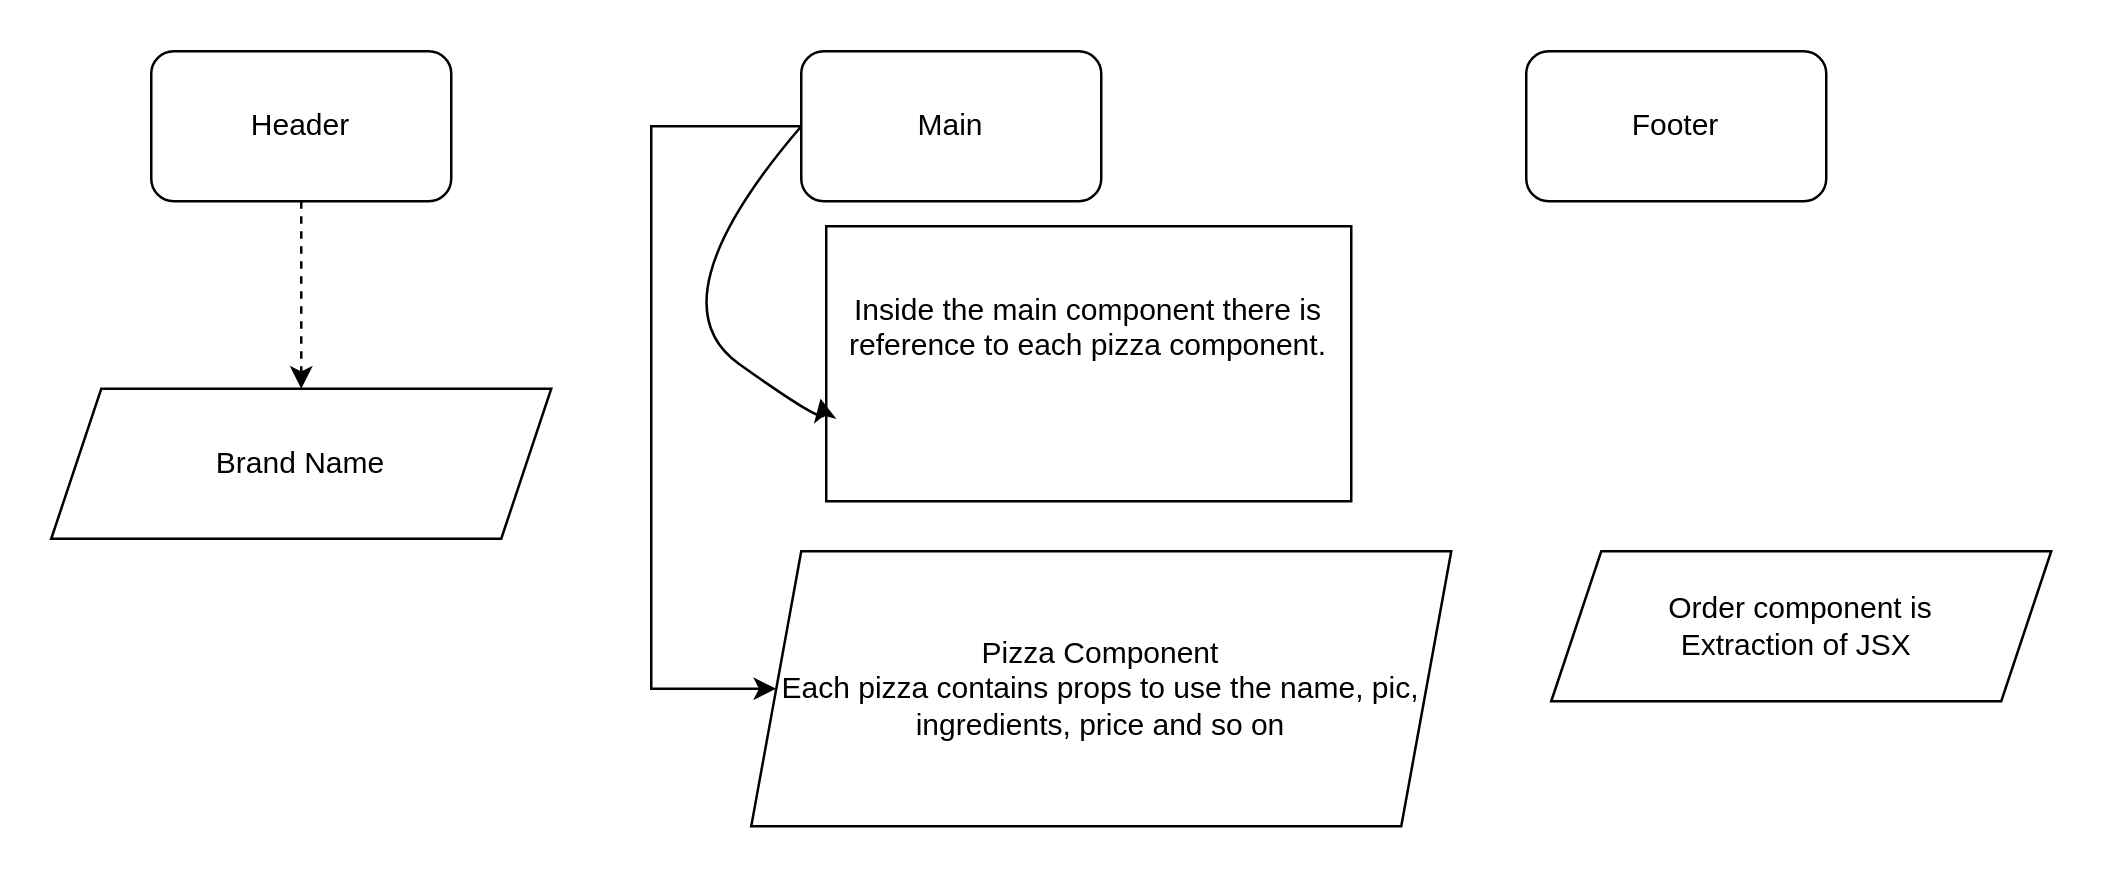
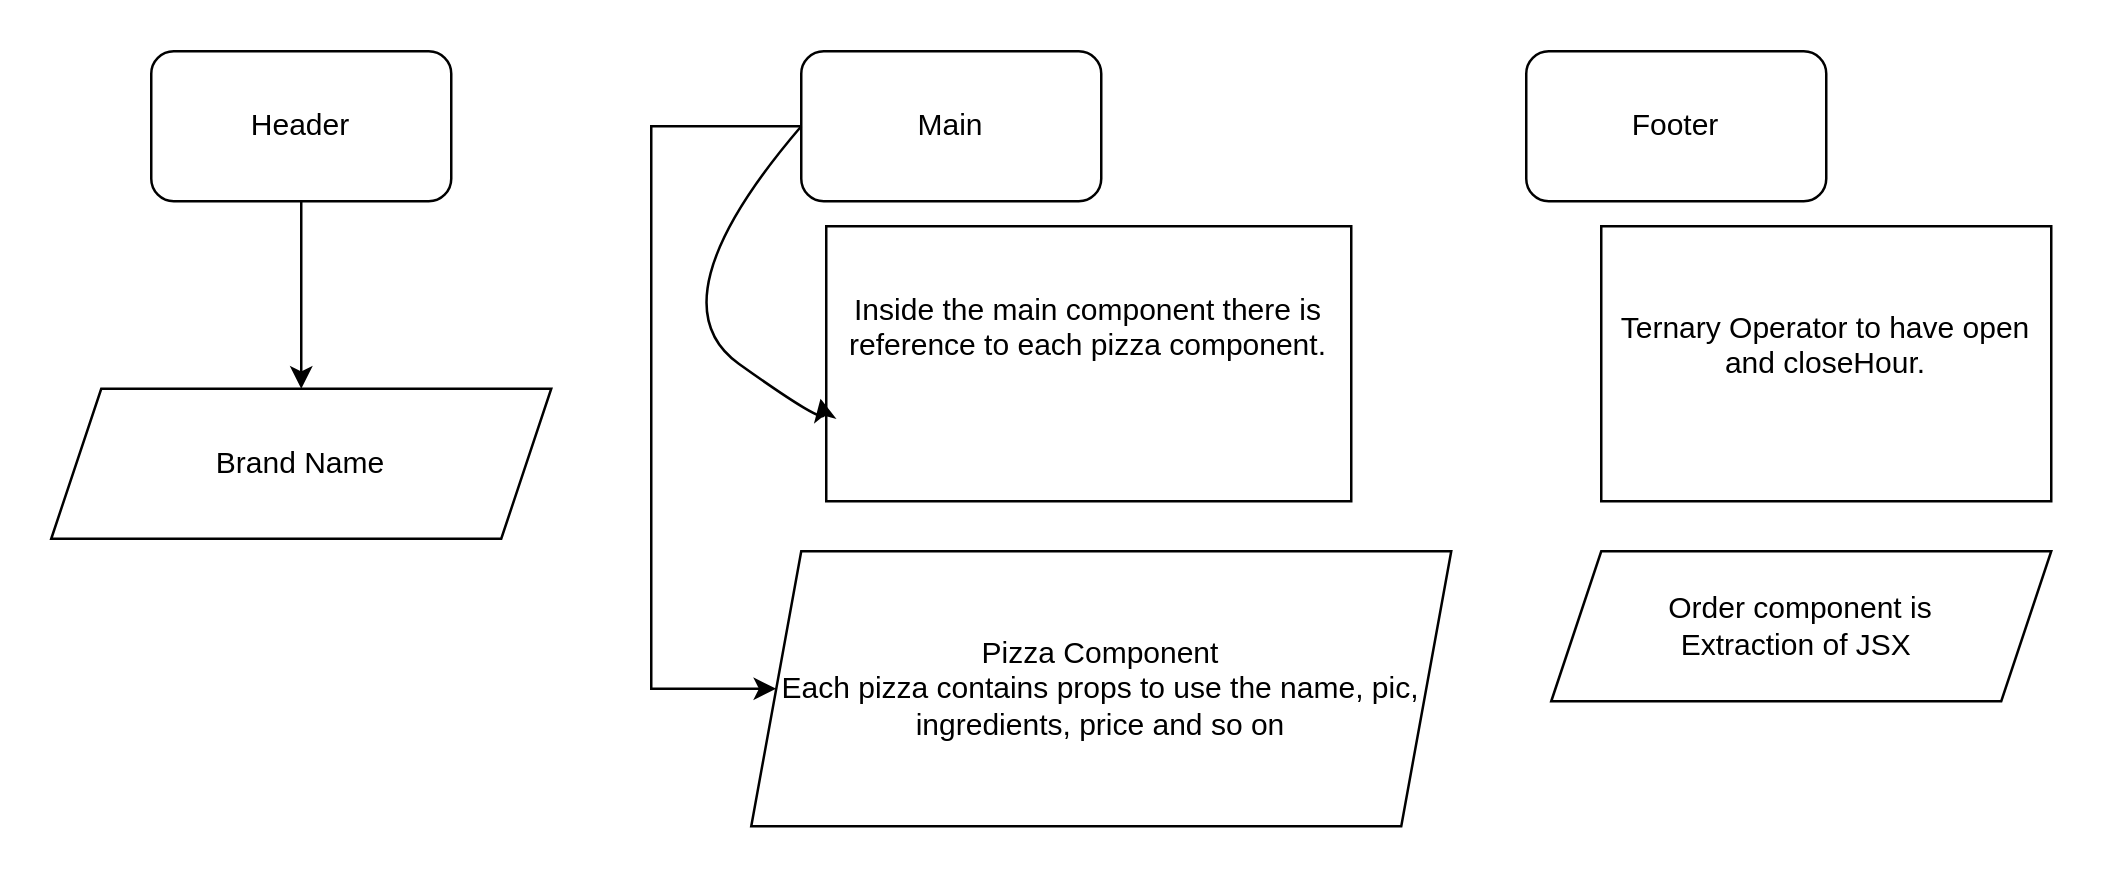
(301, 287) -> (301, 287)
none -> (1826, 364)
